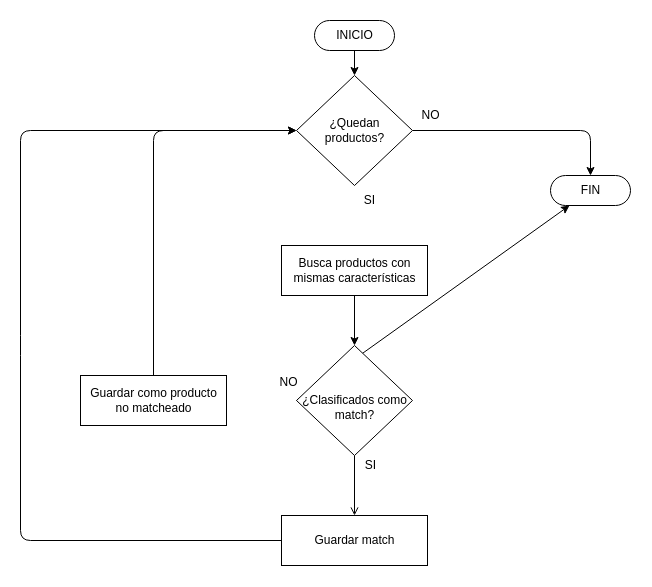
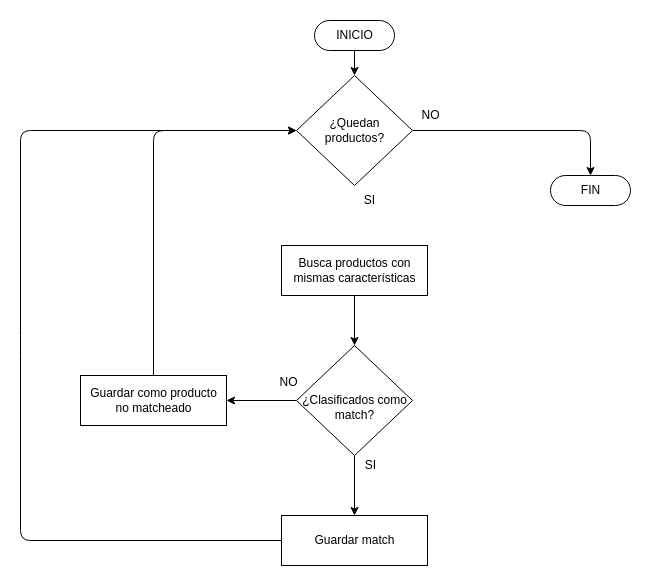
(463, 282) -> (265, 401)
(355, 509) -> (355, 507)
